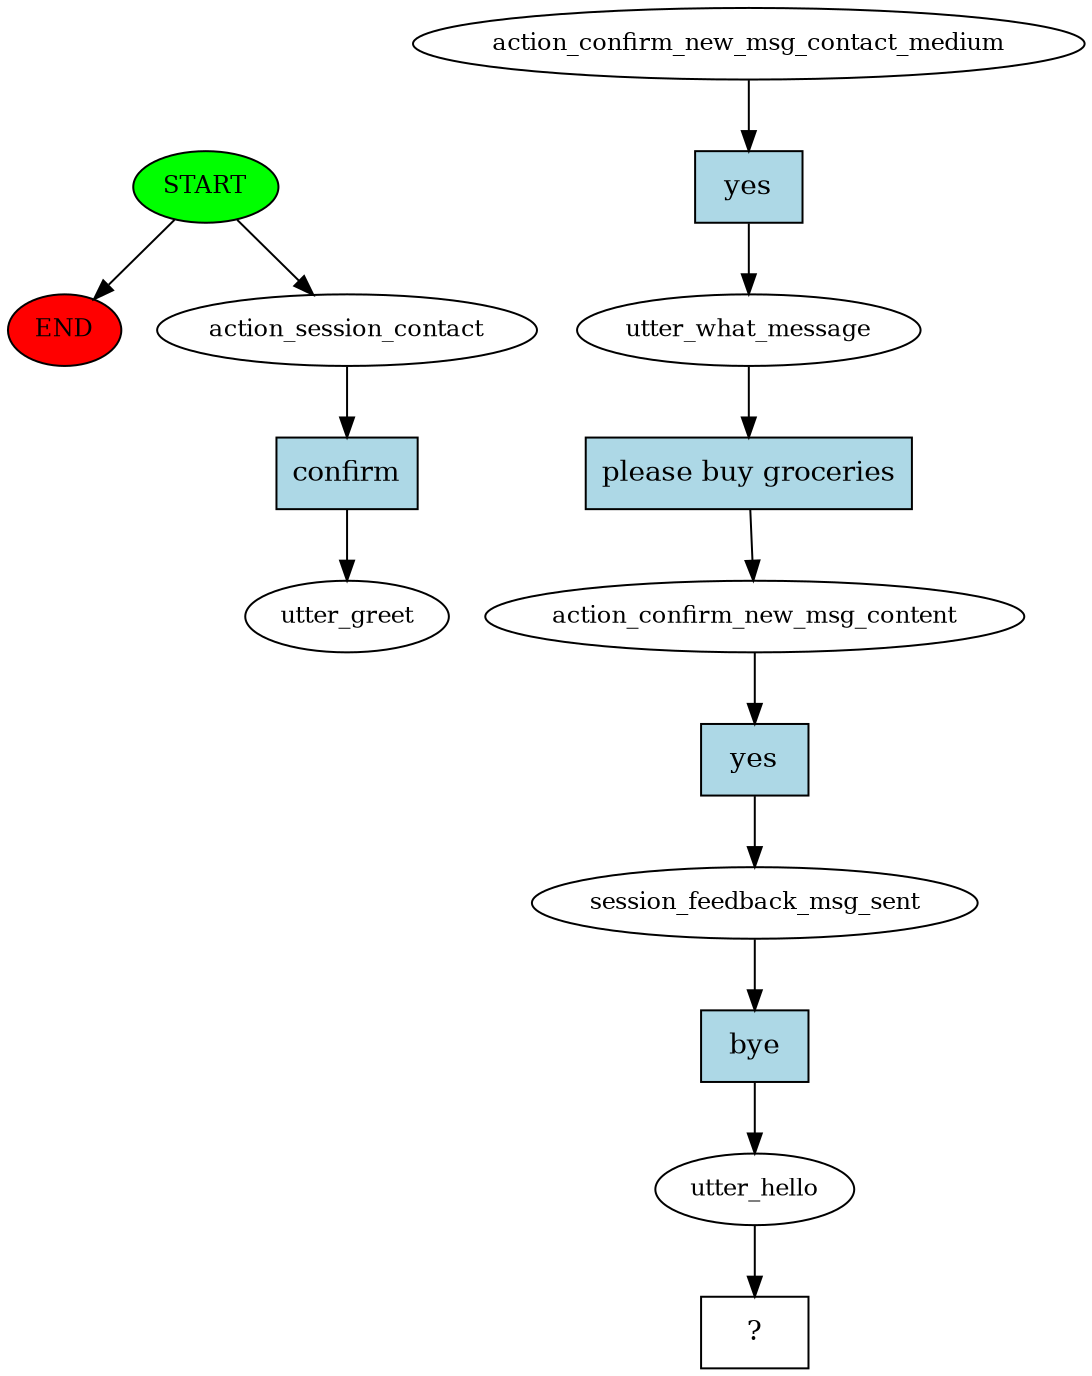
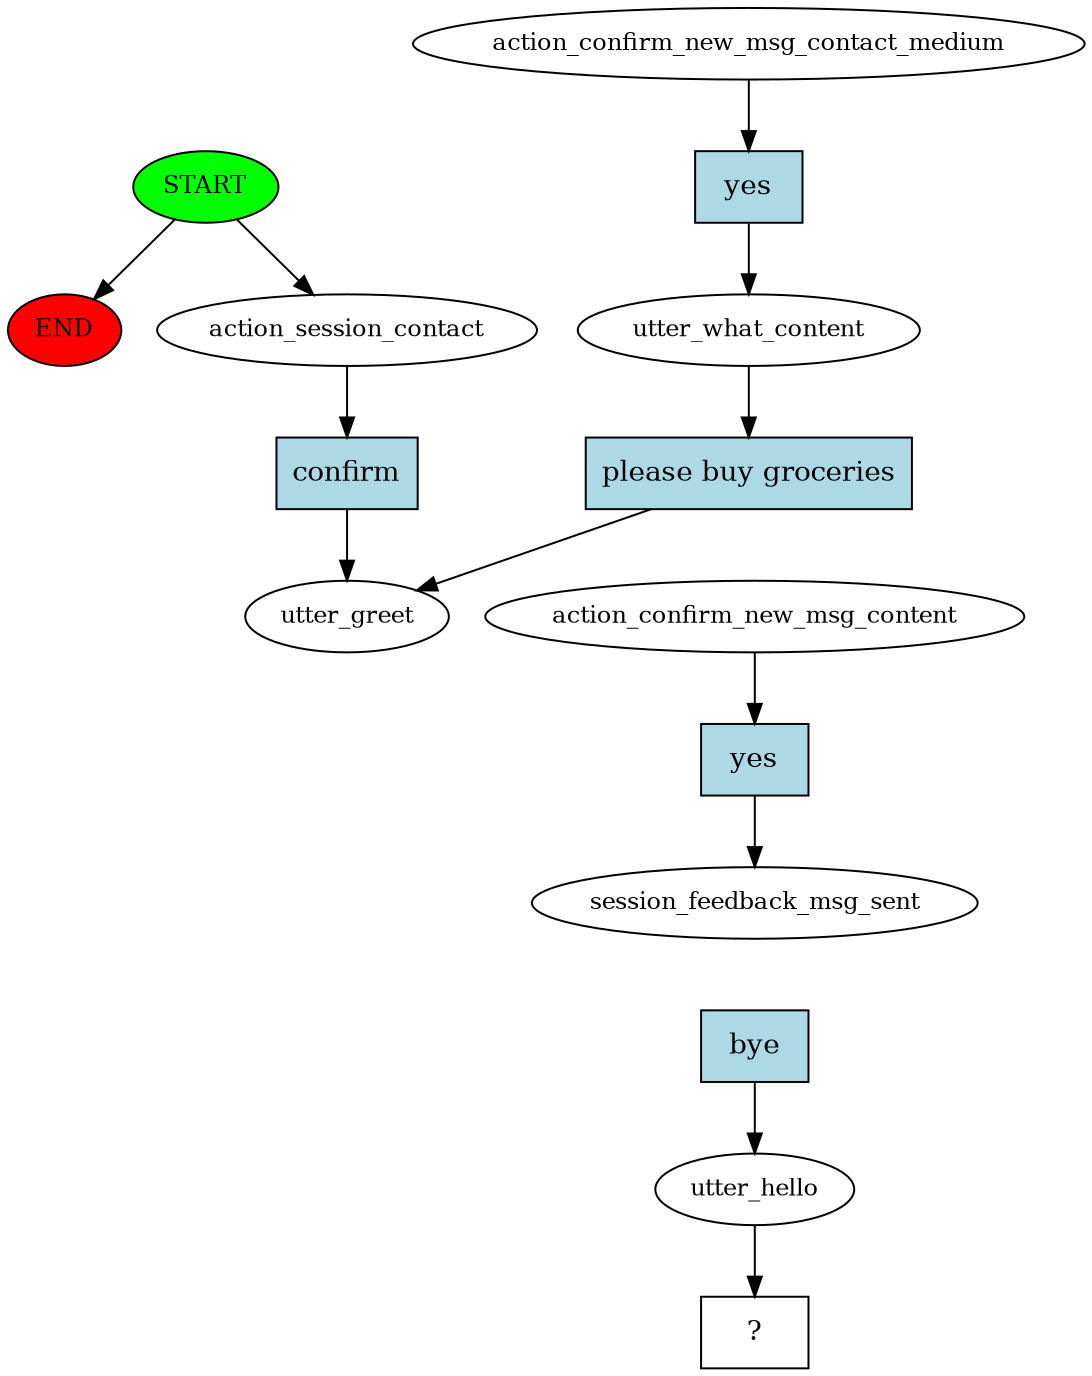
(749, 330) -> (749, 330)
(751, 535) -> (543, 547)
(755, 965) -> none
